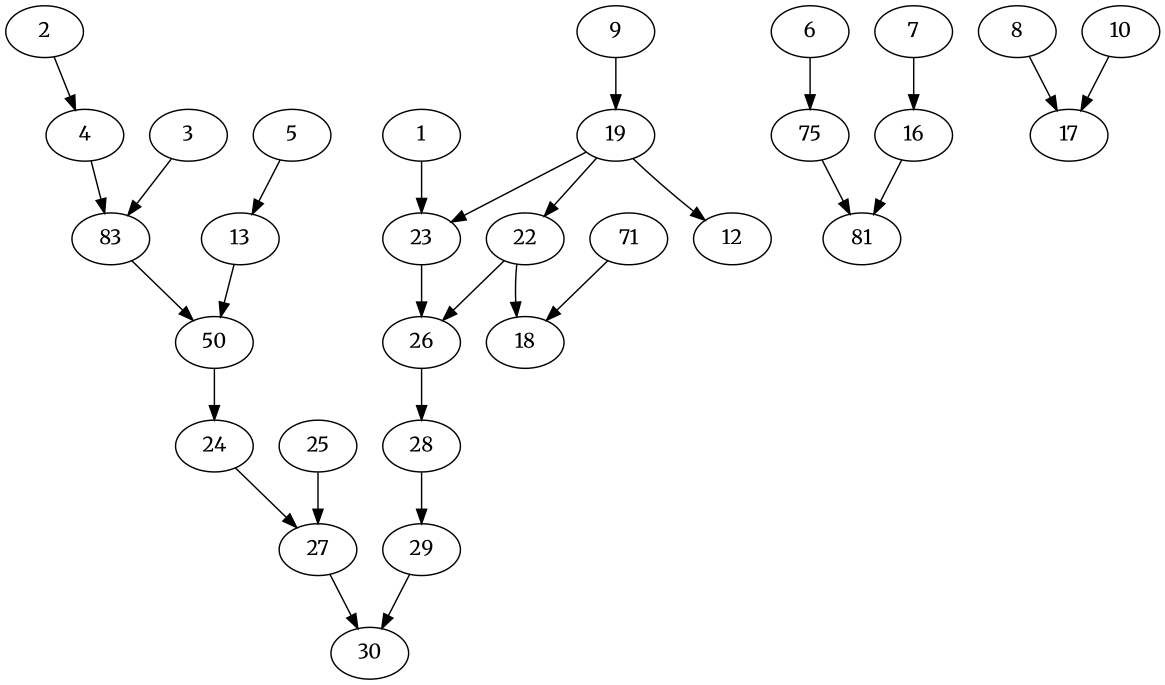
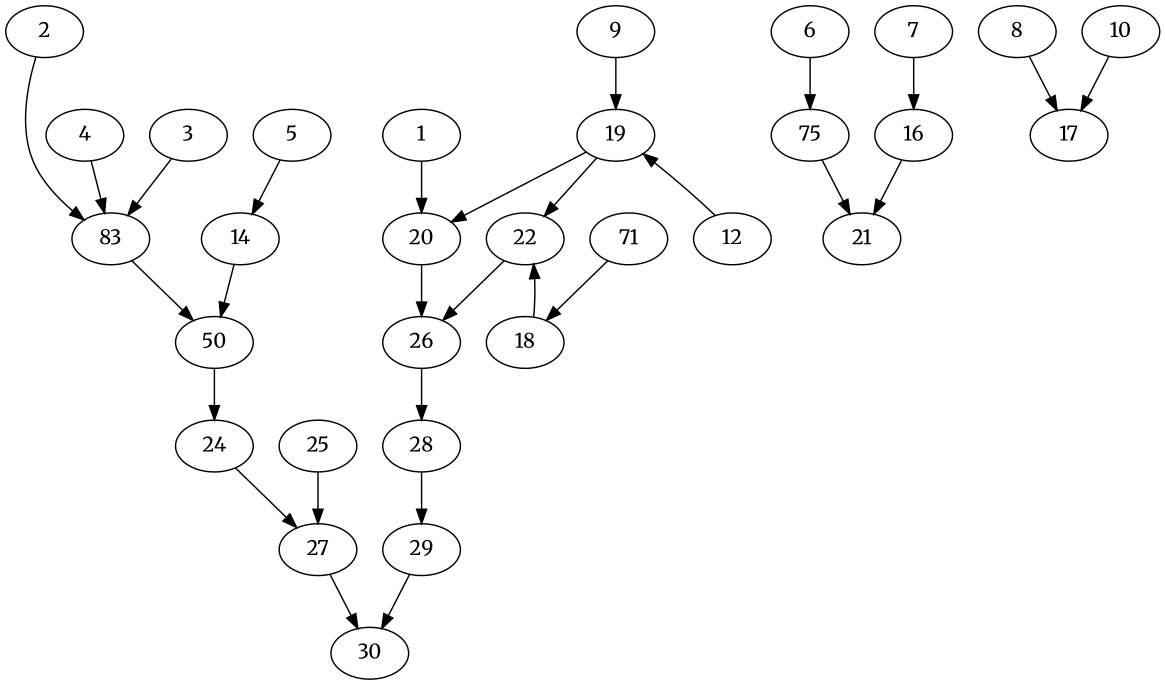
(62, 77) -> (28, 141)
(663, 186) -> (685, 188)
(240, 239) -> (240, 239)
(422, 239) -> (422, 239)
(862, 239) -> (862, 239)
(516, 283) -> (535, 298)
